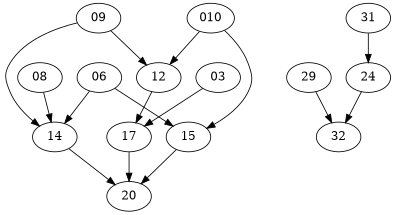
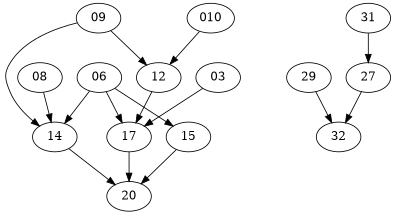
(368, 78) -> (368, 78)
(252, 81) -> none
none -> (112, 104)
